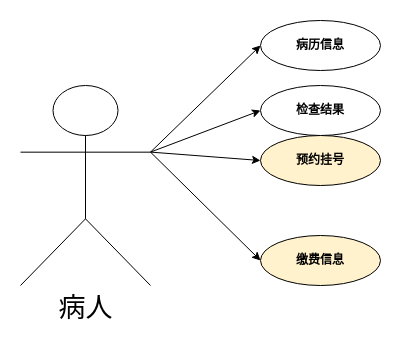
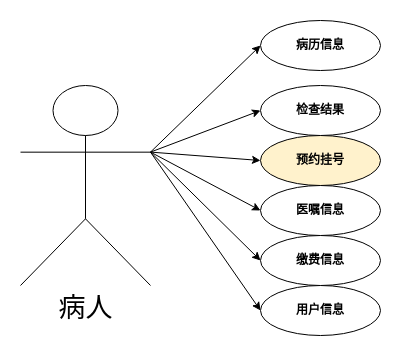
none -> (204, 181)
none -> (321, 211)
none -> (207, 234)
(321, 261) -> (321, 261)
none -> (321, 311)
